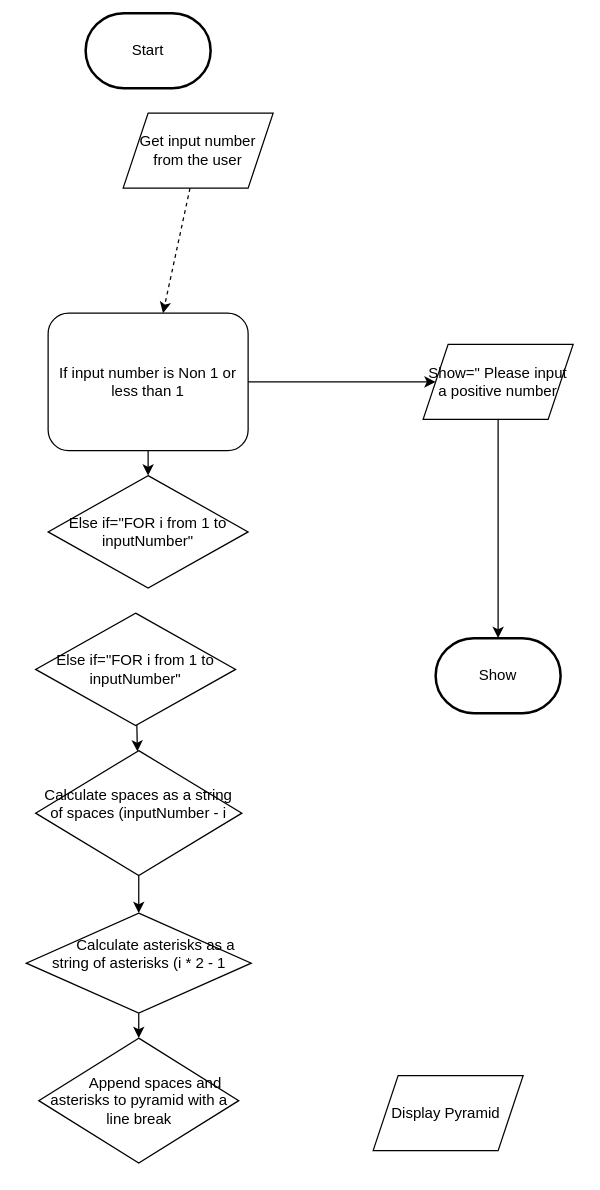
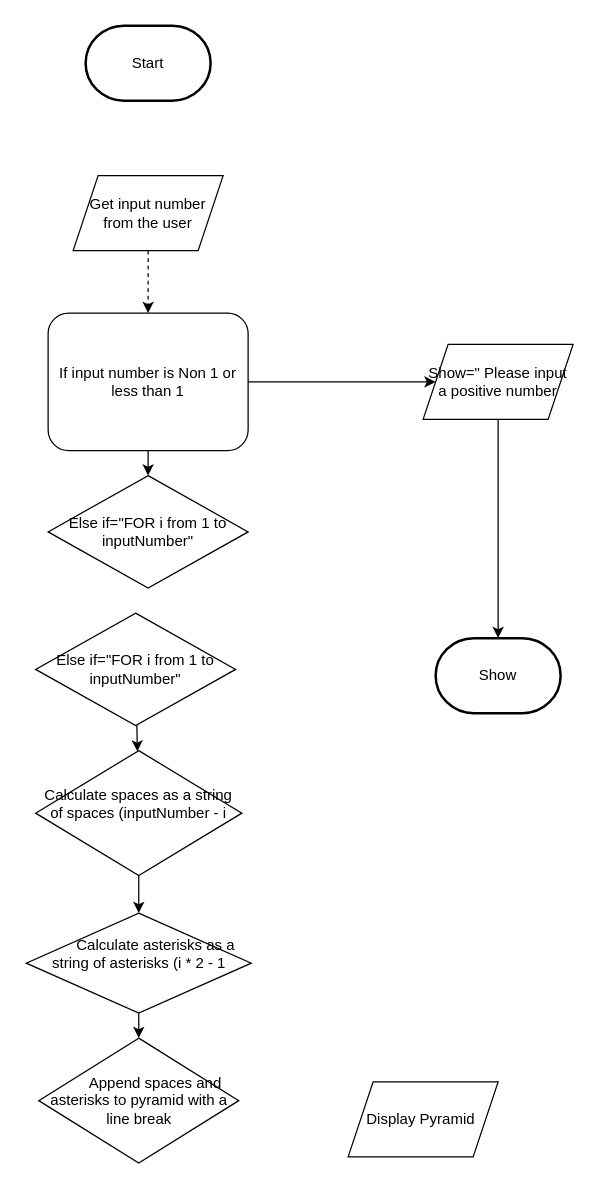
(148, 51) -> (148, 63)
(198, 151) -> (148, 213)
(448, 1113) -> (423, 1119)
